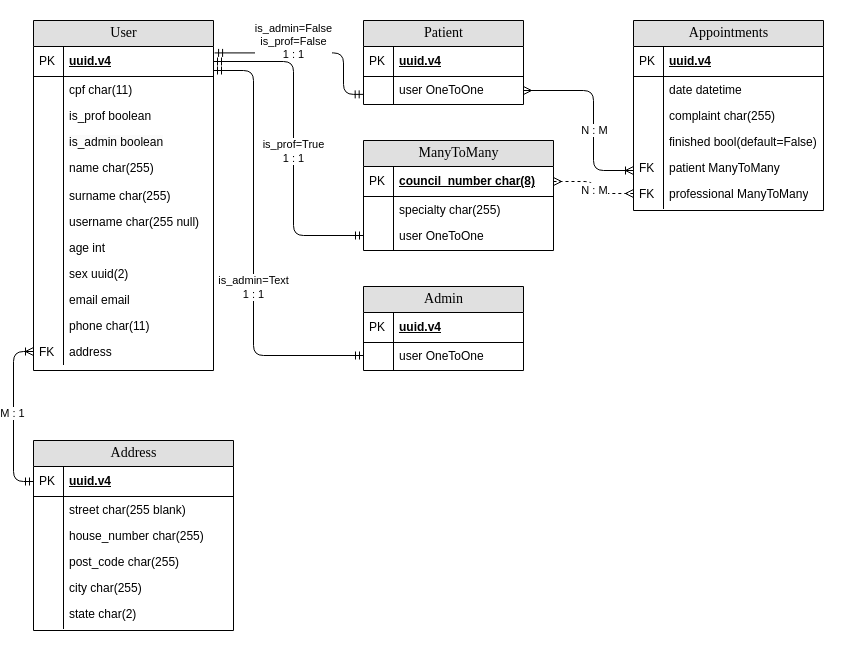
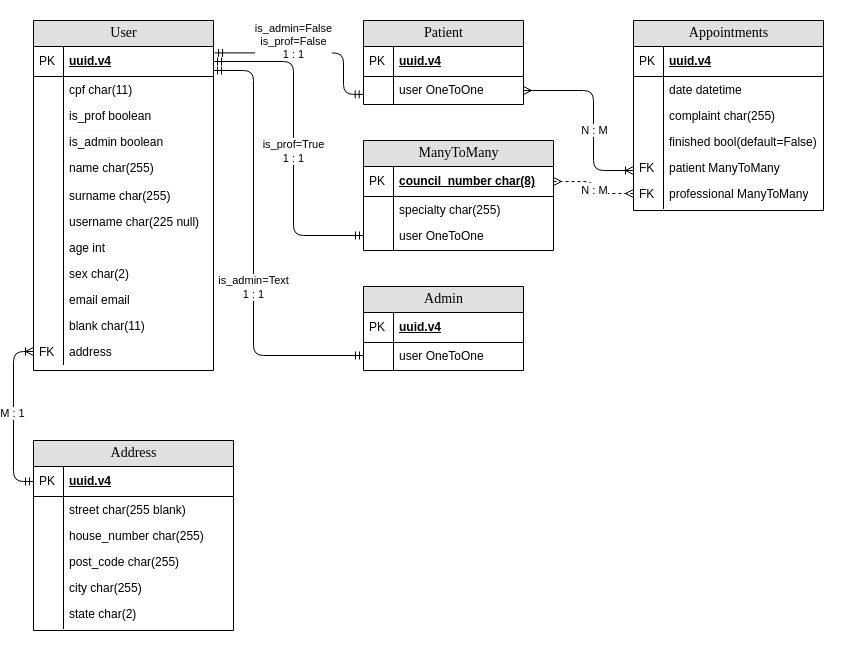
(140, 230) -> (140, 230)
(103, 275) -> (105, 275)
(115, 327) -> (113, 327)
